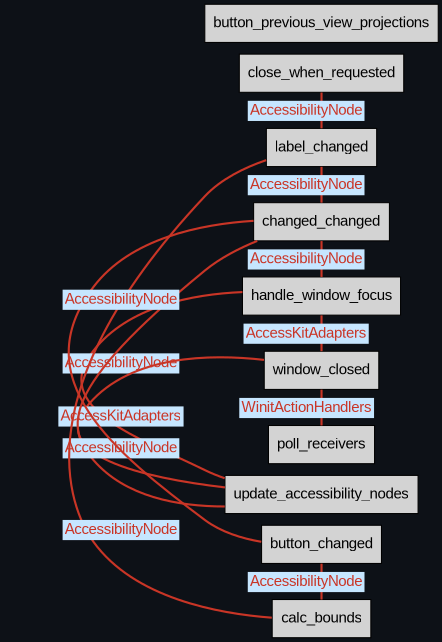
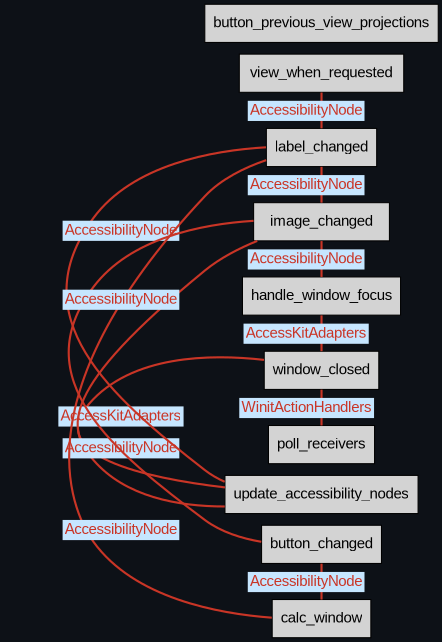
(322, 73) -> (322, 73)
(322, 222) -> (322, 222)
(100, 413) -> (67, 284)
(322, 619) -> (322, 619)
